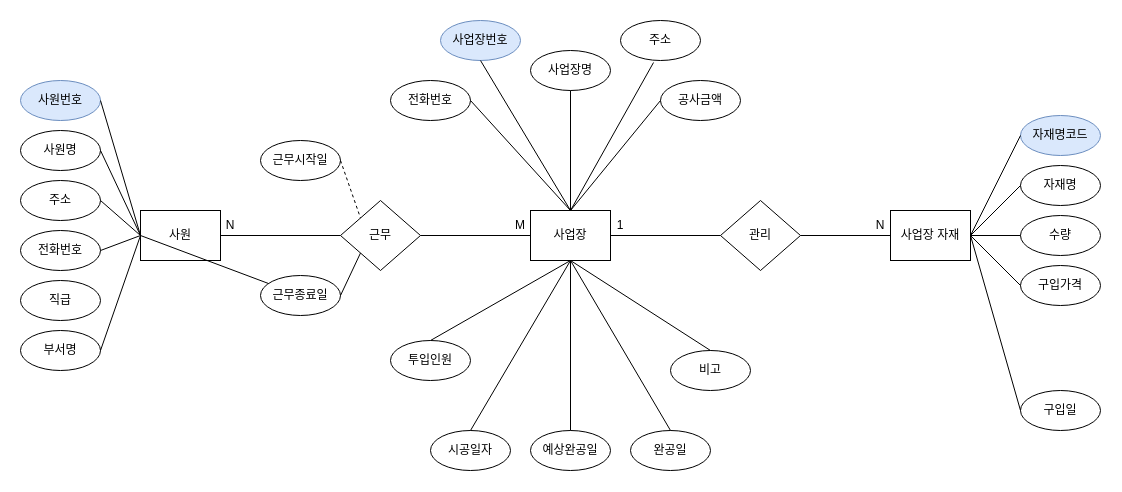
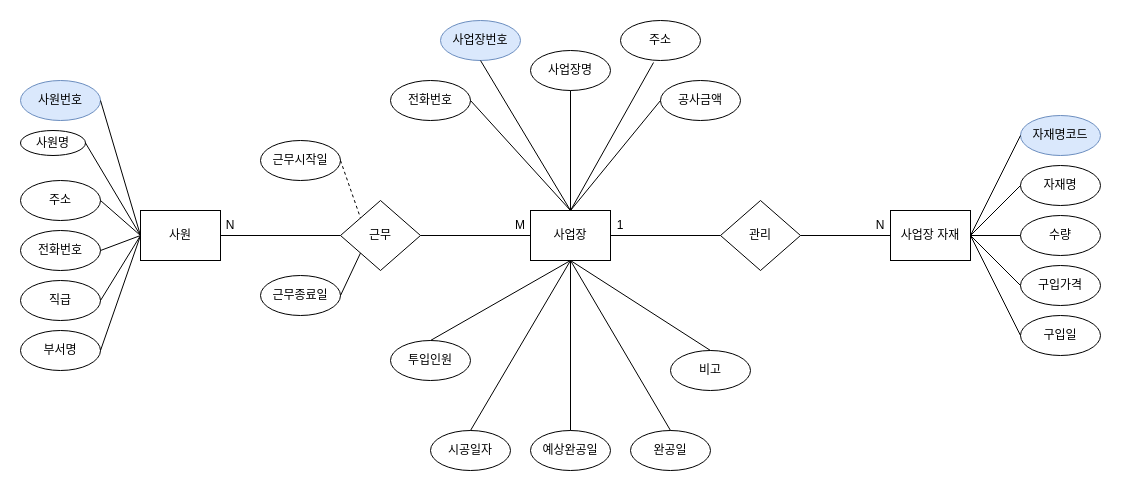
(61, 151) -> (53, 143)
(205, 260) -> (118, 271)
(1061, 411) -> (1061, 336)
